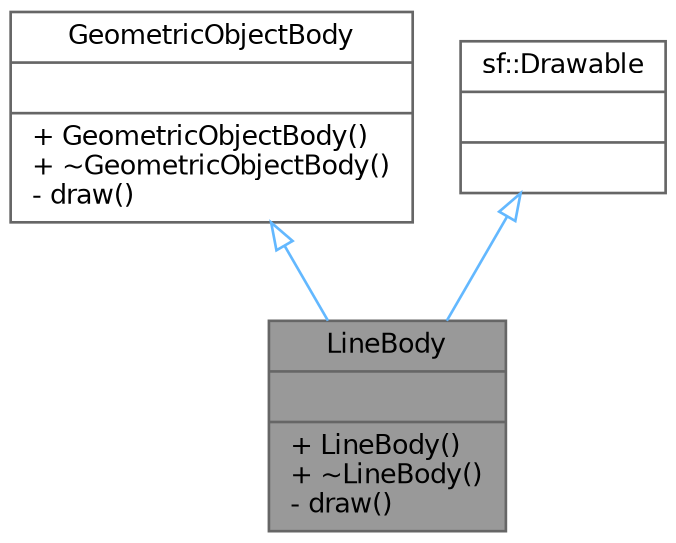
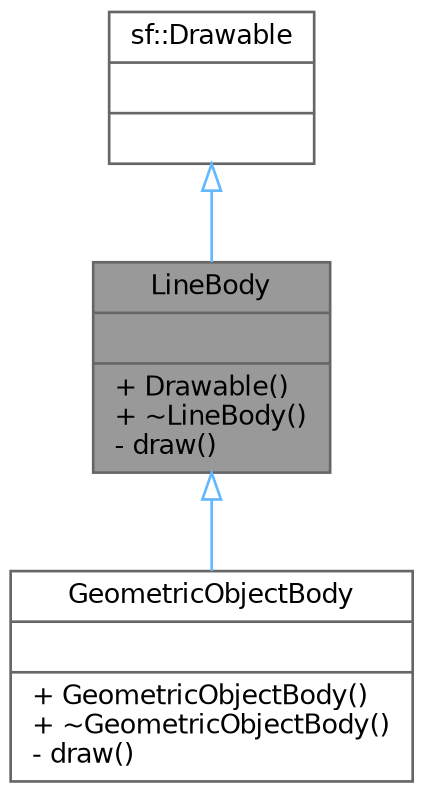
(306, 283) -> (212, 536)
(375, 446) -> (202, 387)
